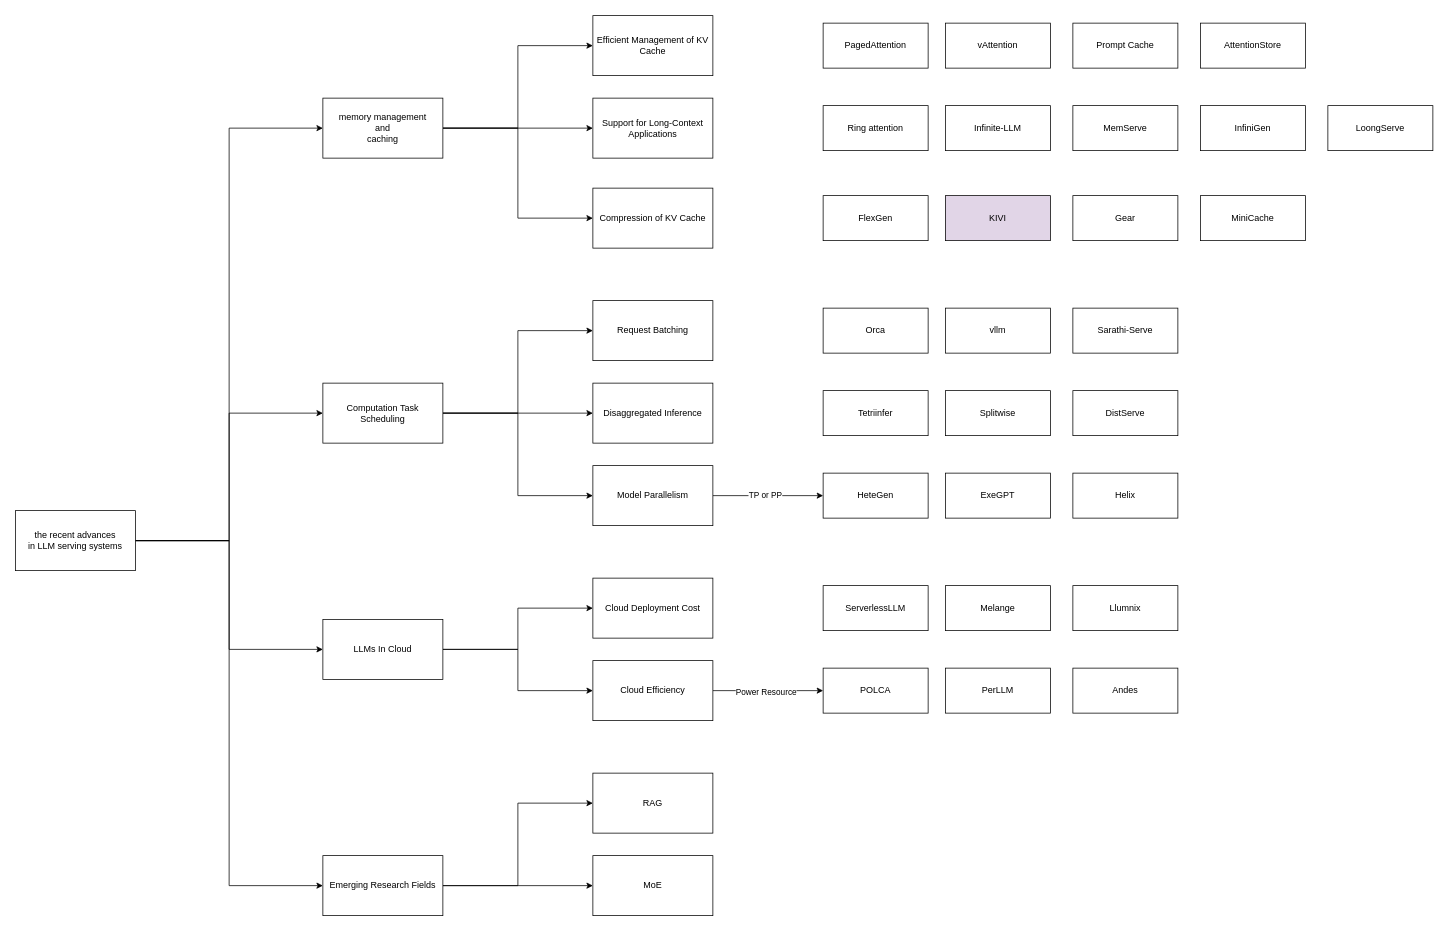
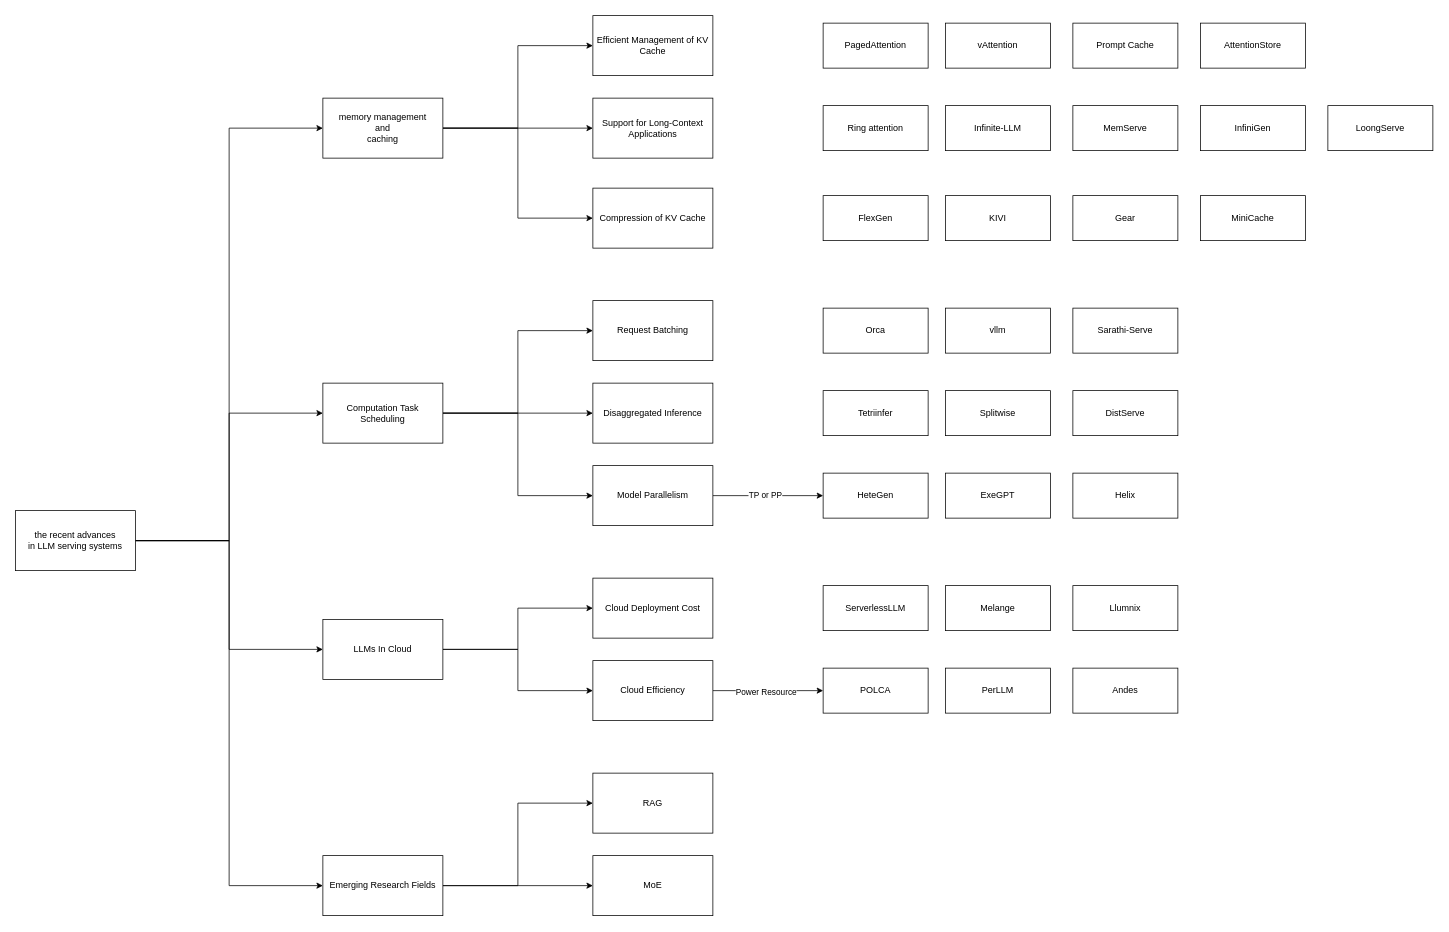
(998, 218) -> (998, 218)
